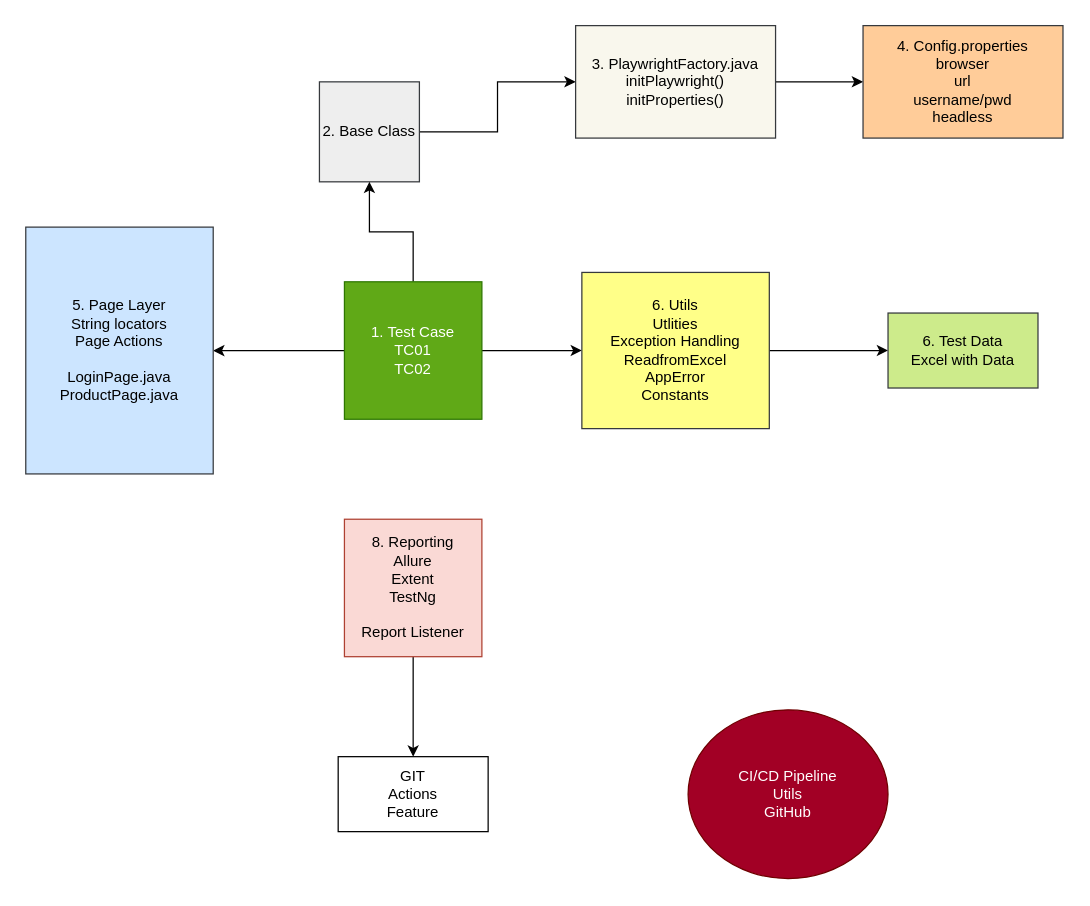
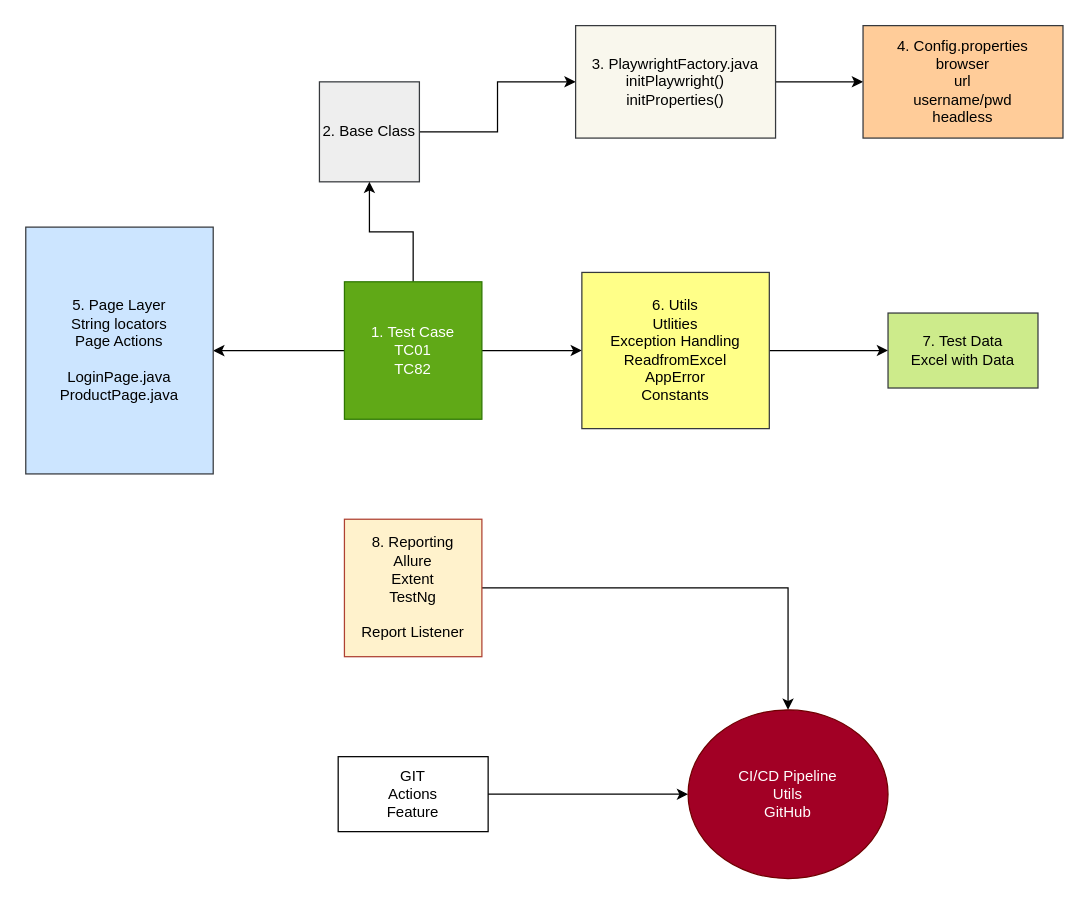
(413, 351) -> (413, 351)
(963, 351) -> (963, 351)
(413, 588) -> (413, 588)
(413, 703) -> (691, 588)
none -> (584, 794)
